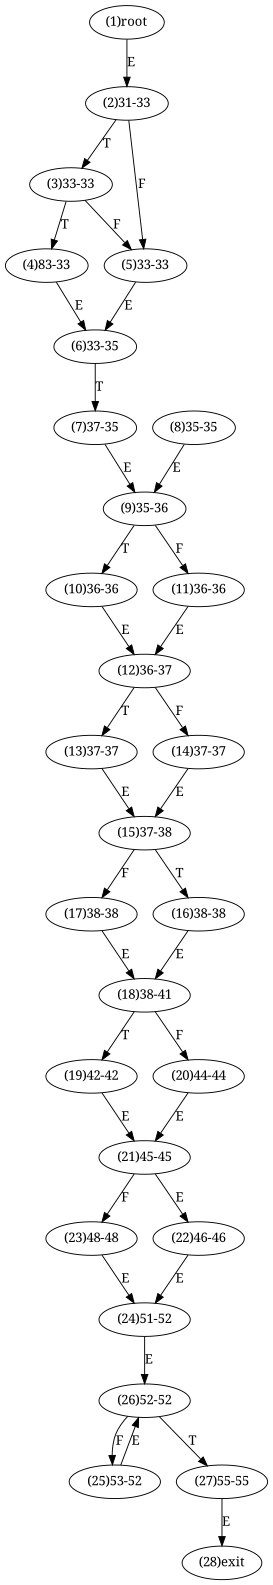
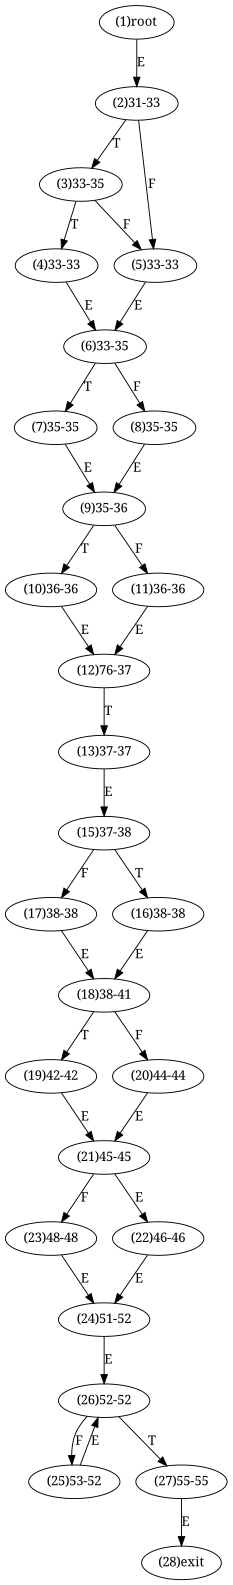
(71, 185) -> (81, 185)
(47, 266) -> (57, 266)
none -> (127, 383)
(95, 428) -> (56, 428)
(145, 671) -> (104, 671)
(199, 752) -> none
